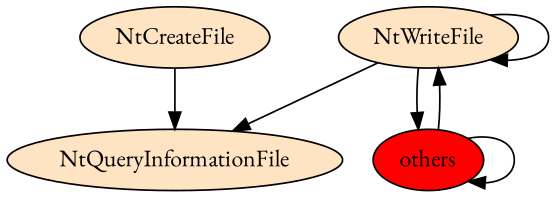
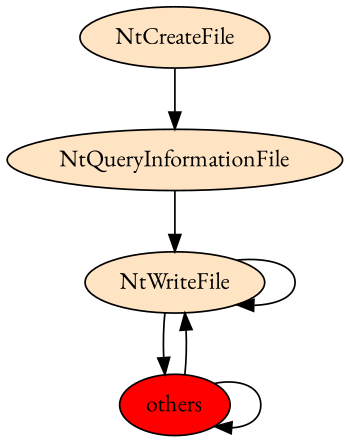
(313, 93) -> (175, 213)
